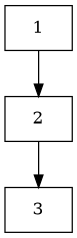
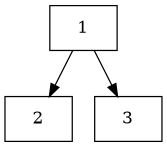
(39, 158) -> (103, 68)
